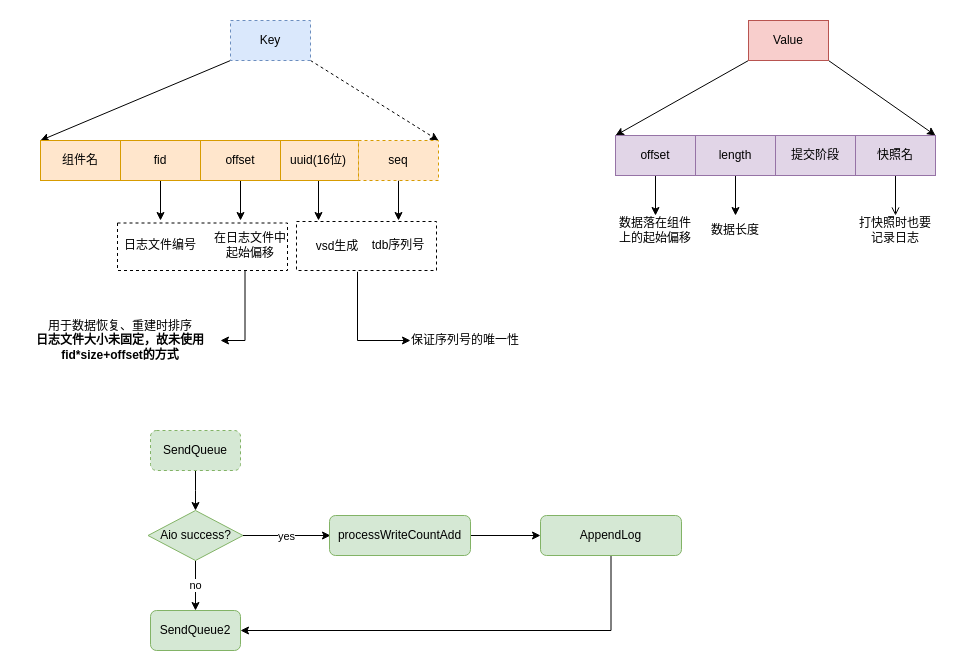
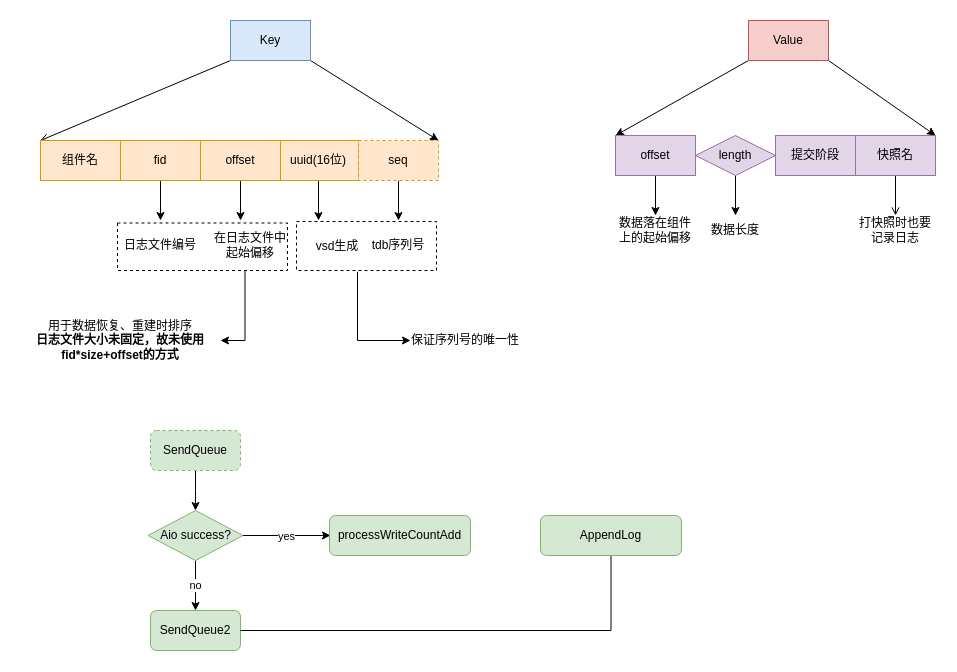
(271, 41) -> (271, 41)
(372, 99) -> (372, 99)
(48, 137) -> (46, 138)
(736, 156) -> (736, 156)
(502, 536) -> none
(248, 631) -> (246, 631)
